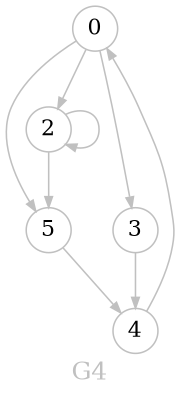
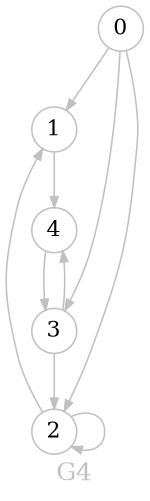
(166, 182) -> (44, 275)
(49, 230) -> (54, 129)
none -> (54, 376)
